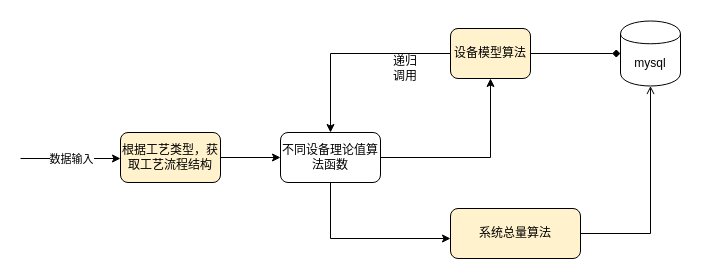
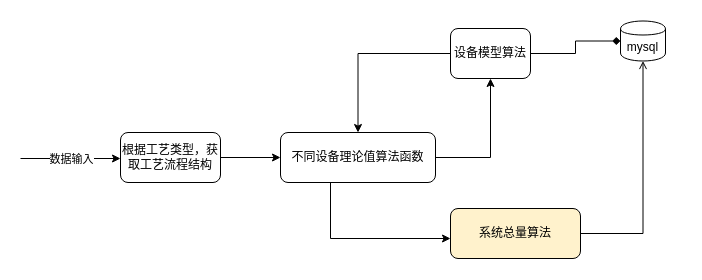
(491, 54) -> (491, 54)
(651, 54) -> (643, 41)
(406, 69) -> none
(171, 158) -> (171, 158)
(331, 158) -> (358, 158)
